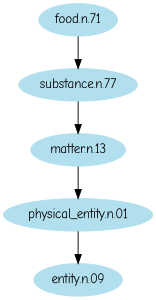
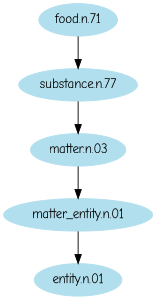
(78, 150) -> (78, 150)
(78, 215) -> (78, 215)
(78, 280) -> (78, 280)
